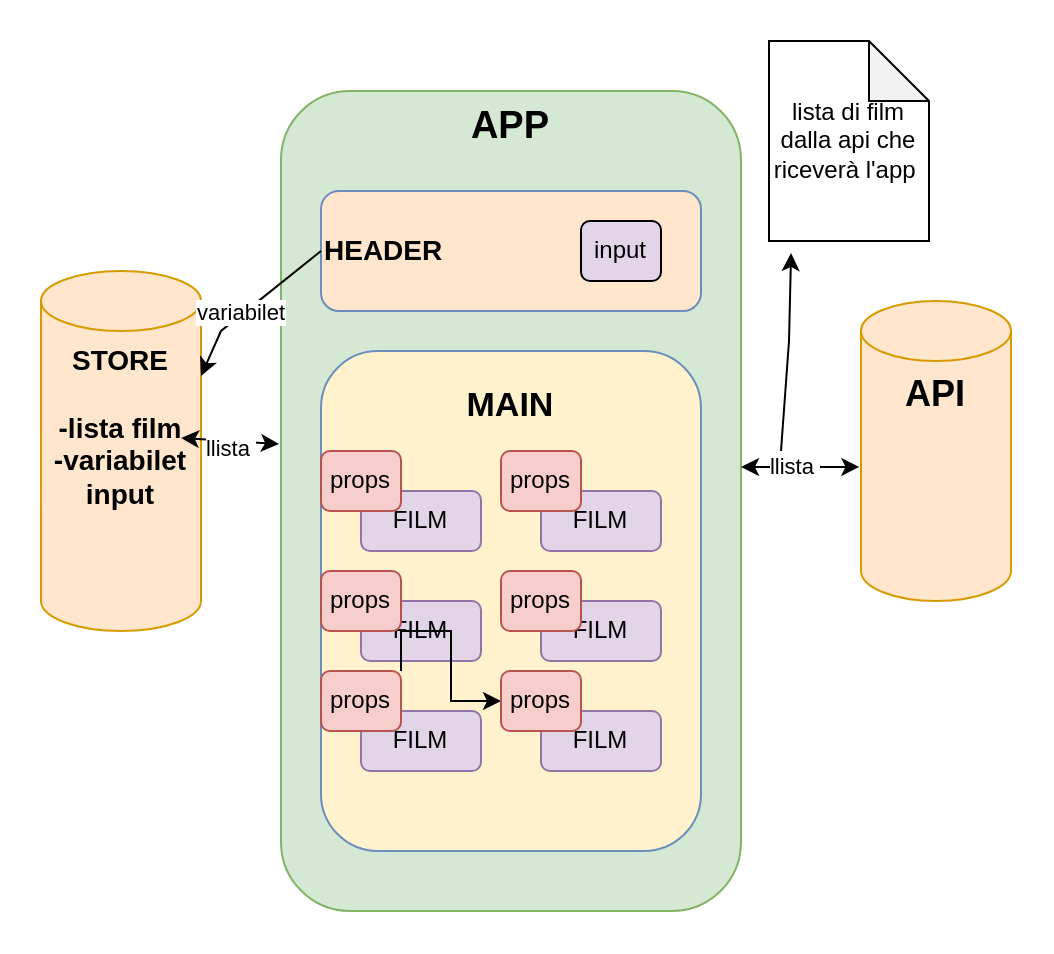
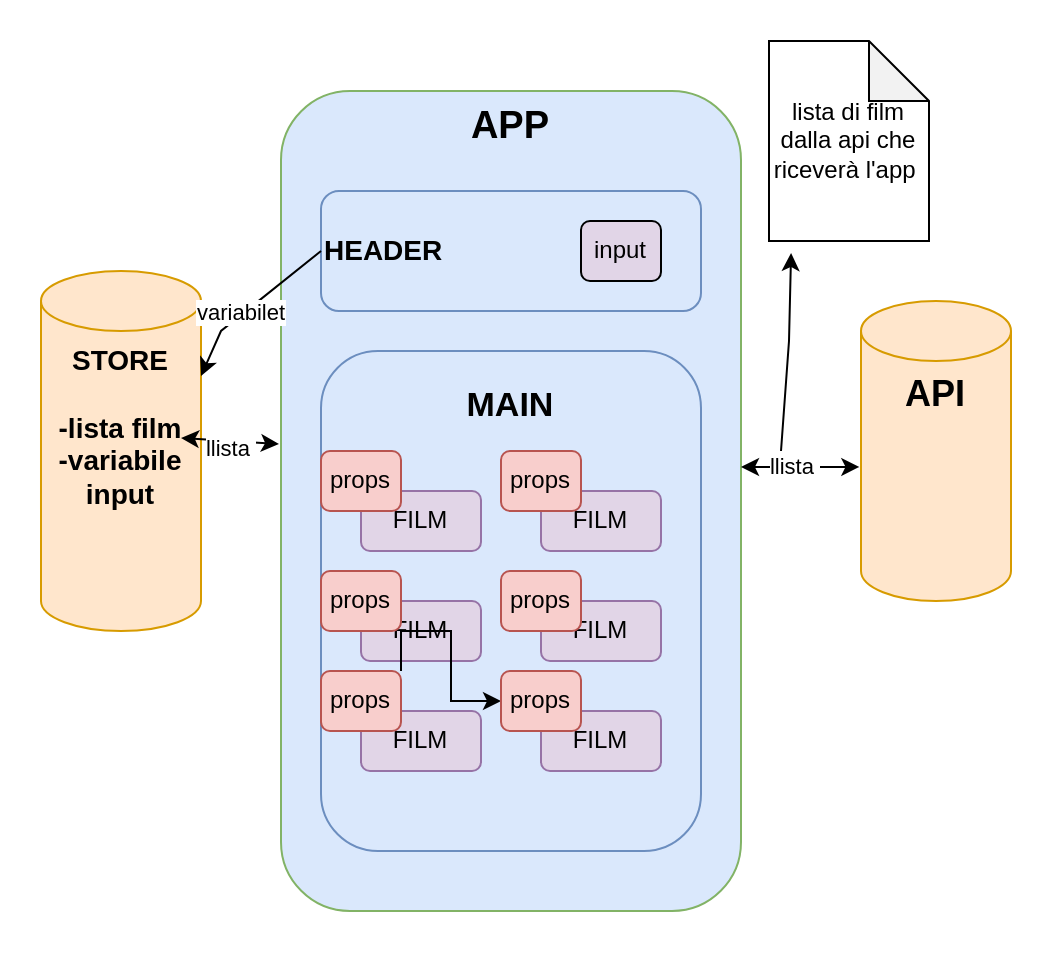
(511, 119) -> (511, 119)
(511, 251) -> (511, 251)
(511, 379) -> (511, 379)
(121, 403) -> (121, 403)
